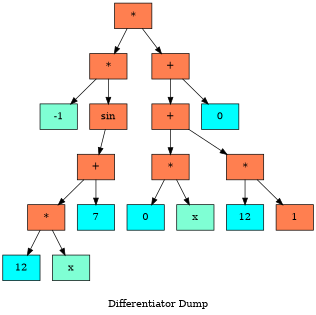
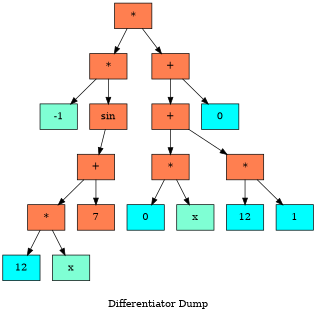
(96, 217) -> (96, 217)
(295, 217) -> (295, 217)
